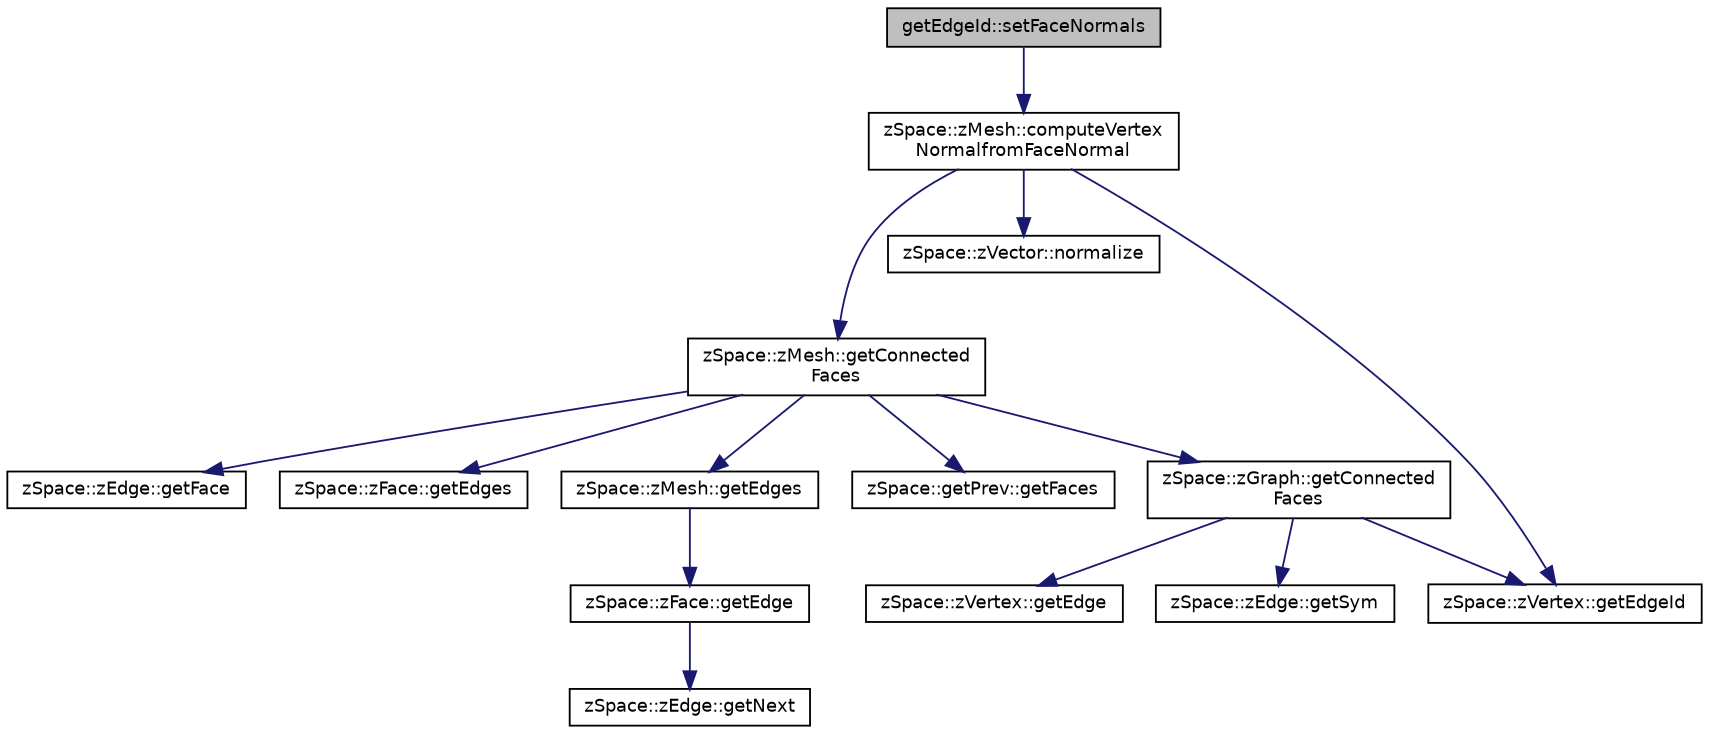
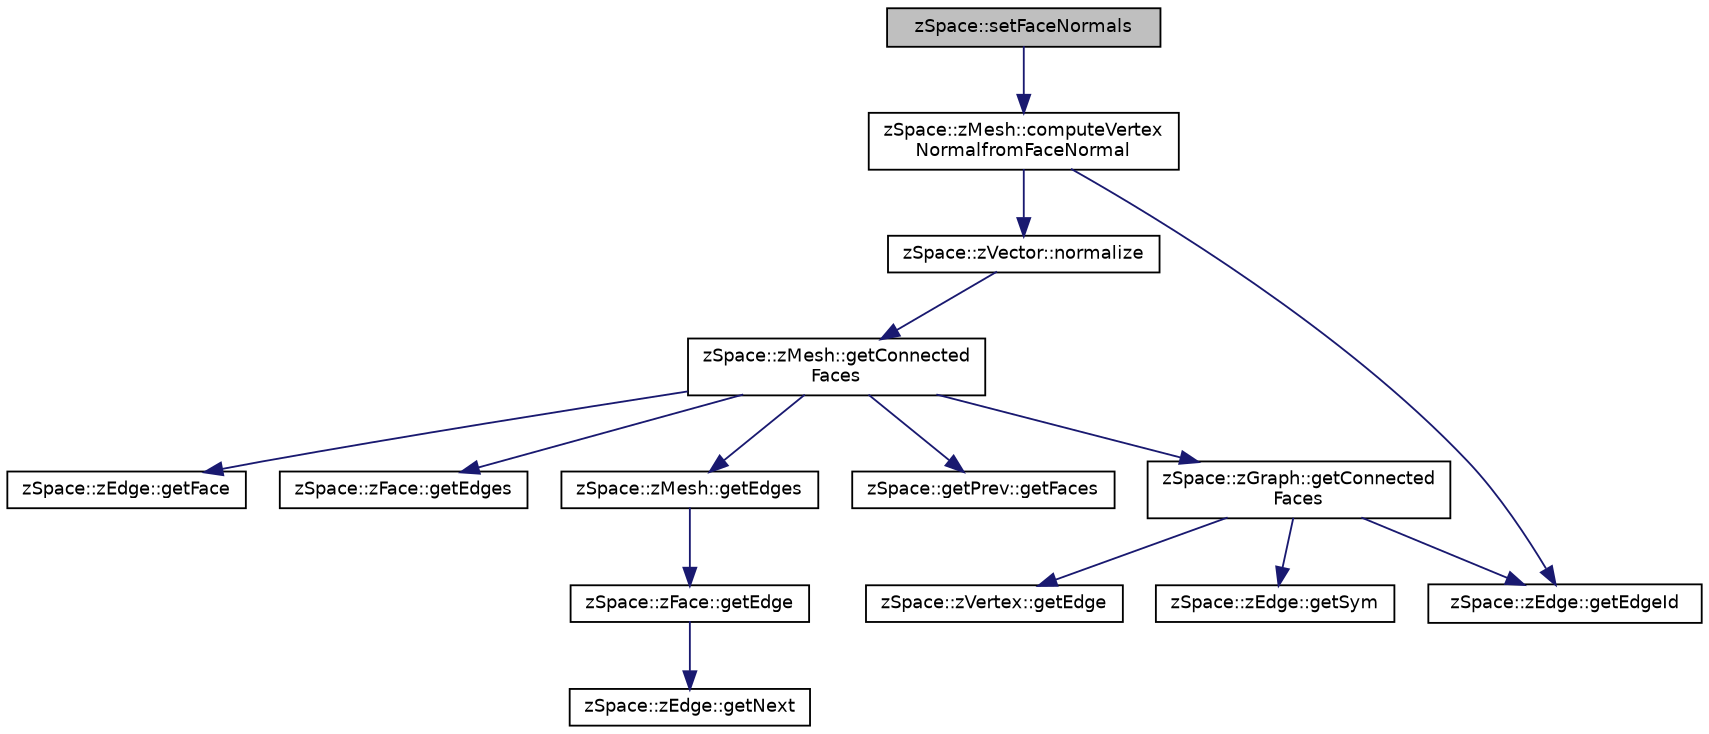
(1024, 28) -> (1024, 28)
(878, 228) -> (947, 301)
(1565, 604) -> (1565, 604)
